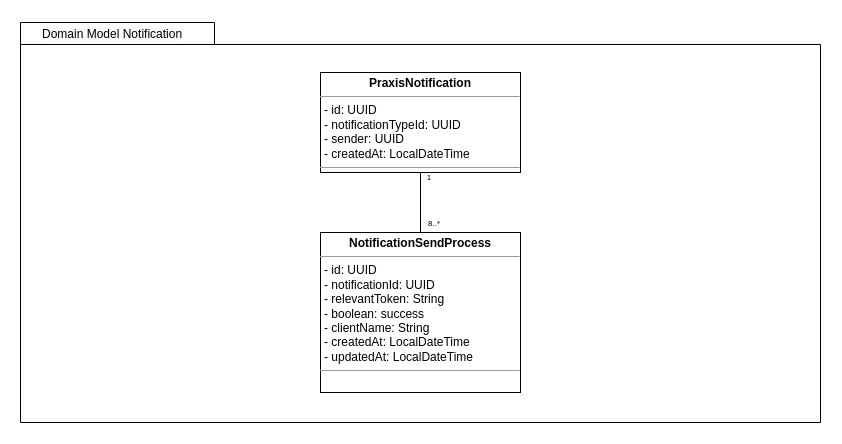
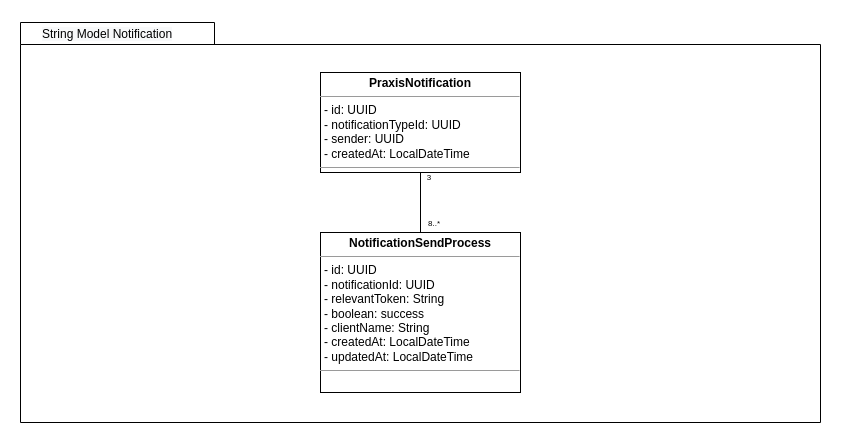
(116, 35) -> (116, 35)
(430, 177) -> (430, 177)
